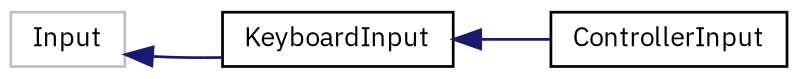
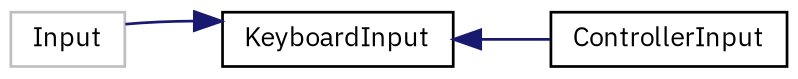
(187, 58) -> (160, 22)
